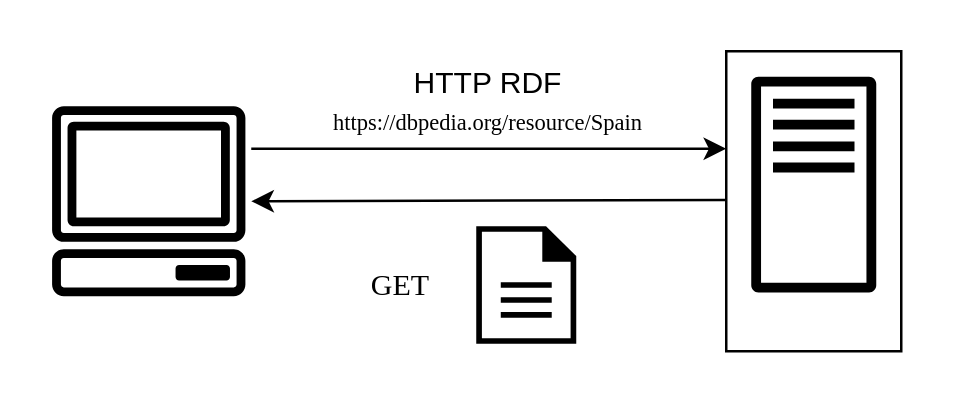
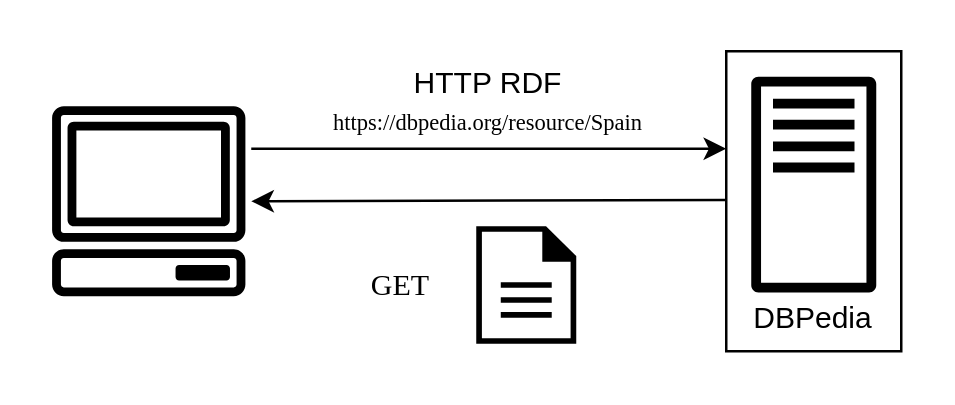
none -> (814, 318)
